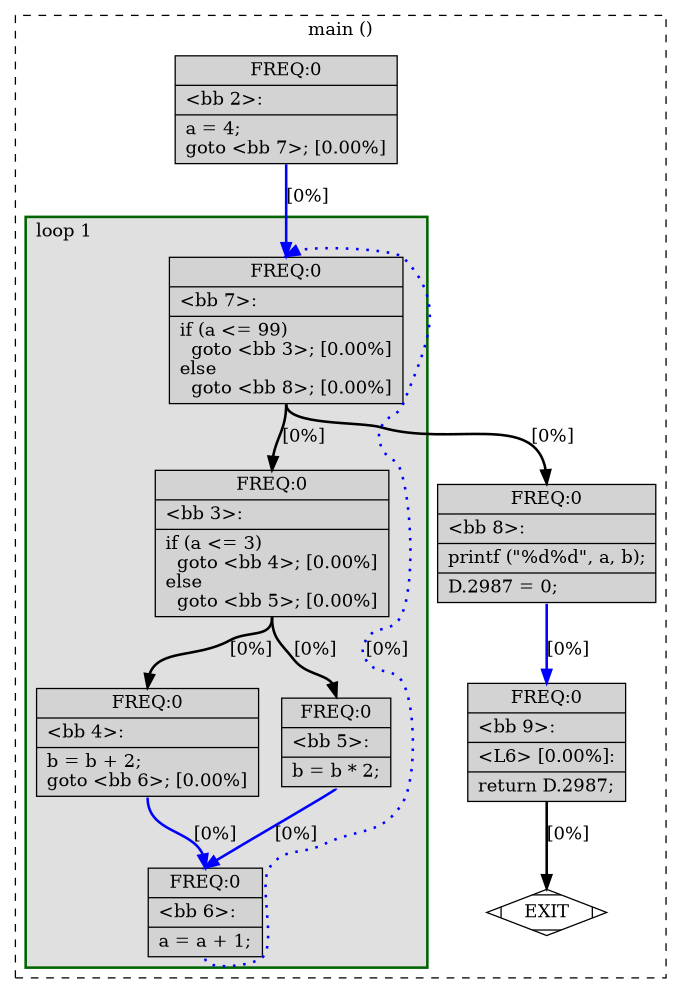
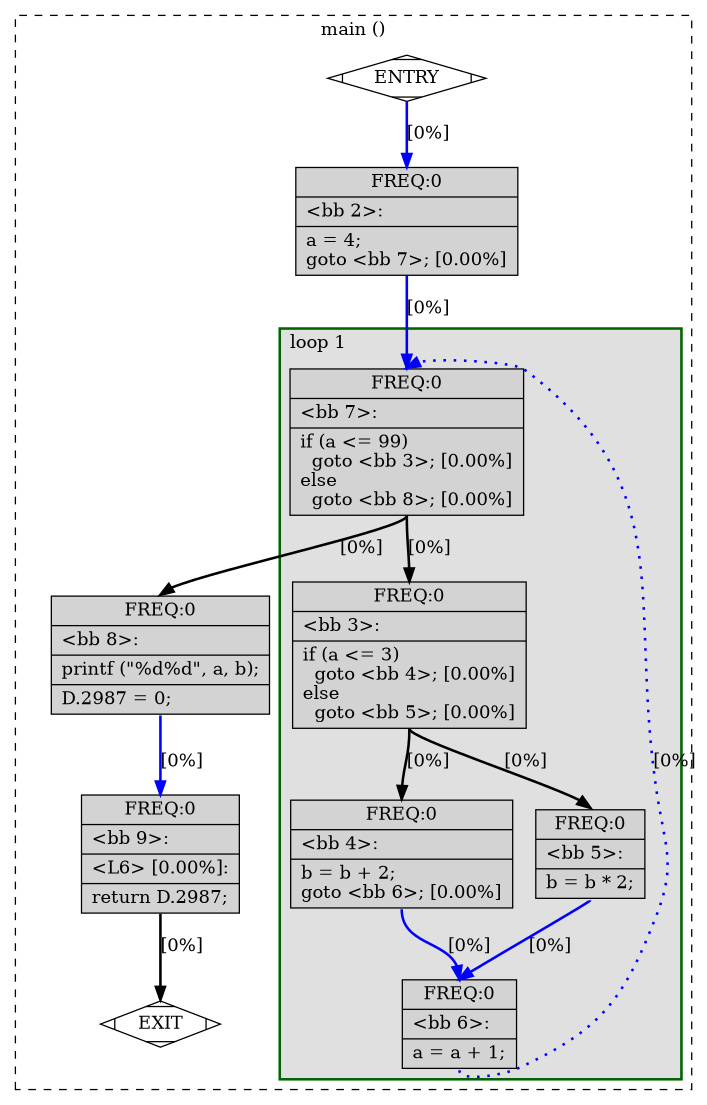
none -> (407, 78)
